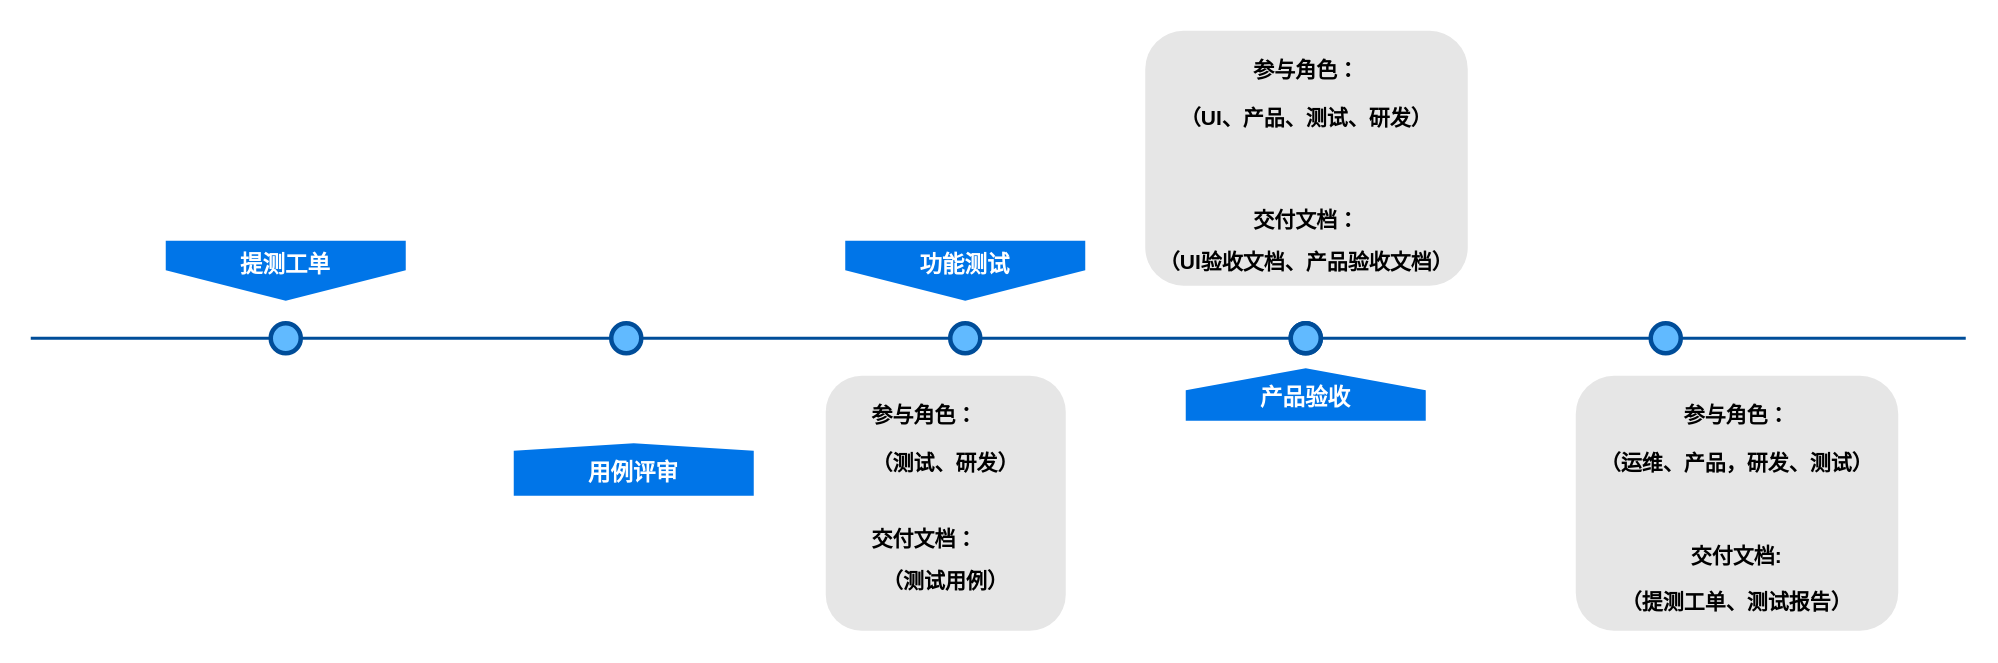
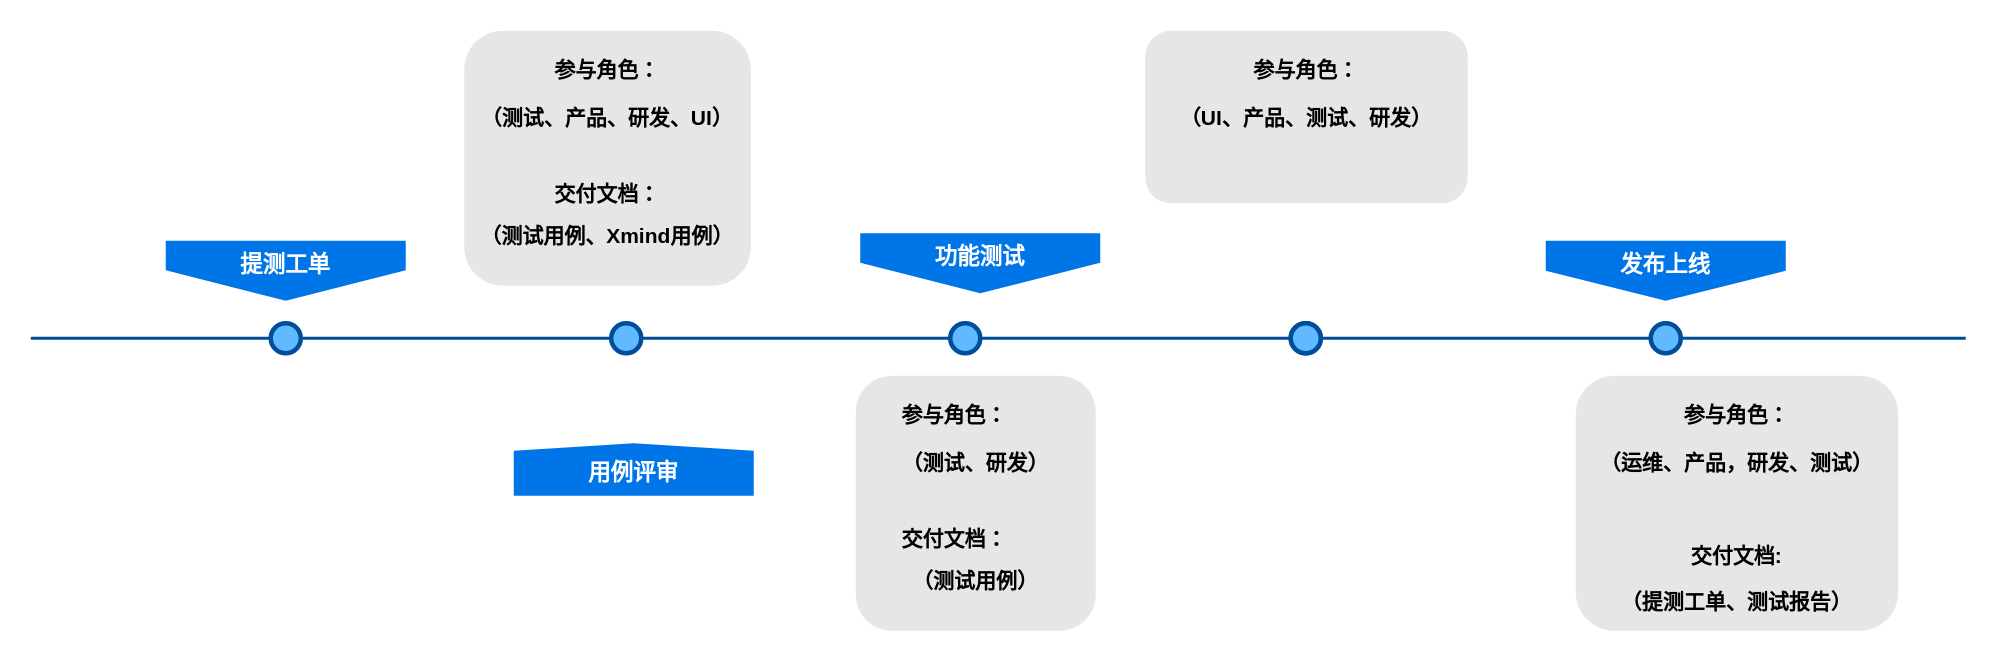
none -> (608, 158)
(1307, 158) -> (1307, 117)
(965, 271) -> (980, 263)
none -> (1666, 271)
(1306, 395) -> none
(946, 503) -> (976, 503)
